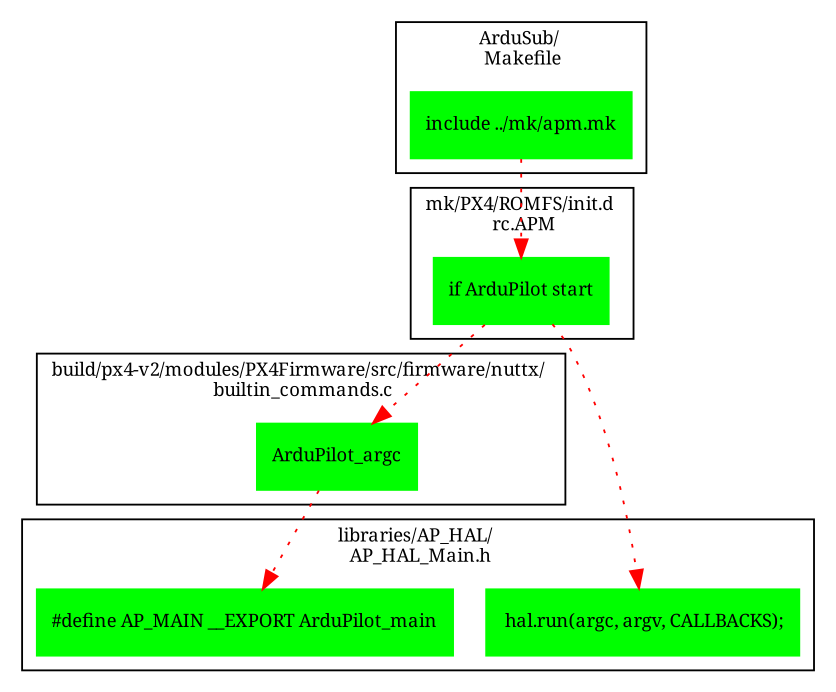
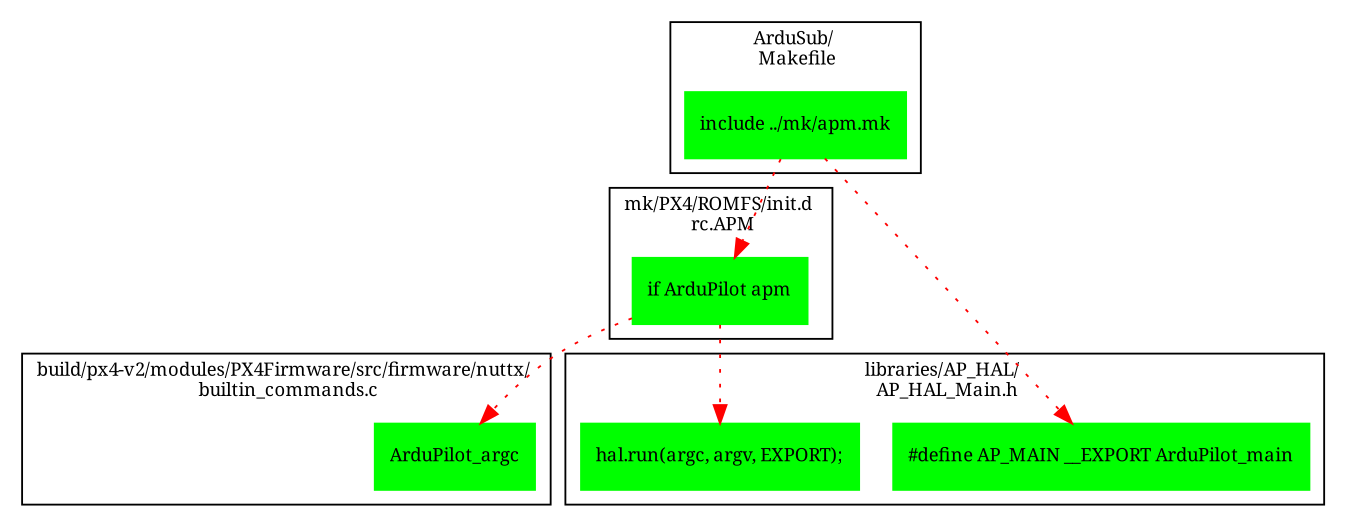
(521, 291) -> (720, 291)
(295, 532) -> (942, 284)
(643, 622) -> (720, 457)
